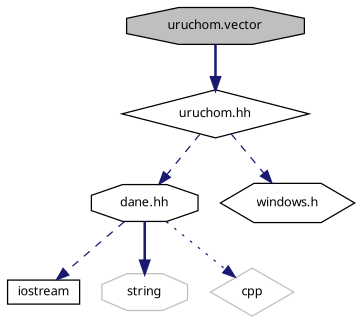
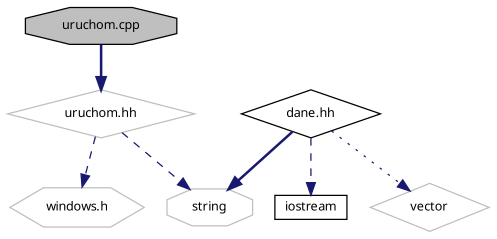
(215, 26) -> (101, 26)
(215, 114) -> (101, 114)
(183, 154) -> (151, 157)
(145, 203) -> (311, 114)
(288, 203) -> (77, 207)
(252, 292) -> (430, 207)
